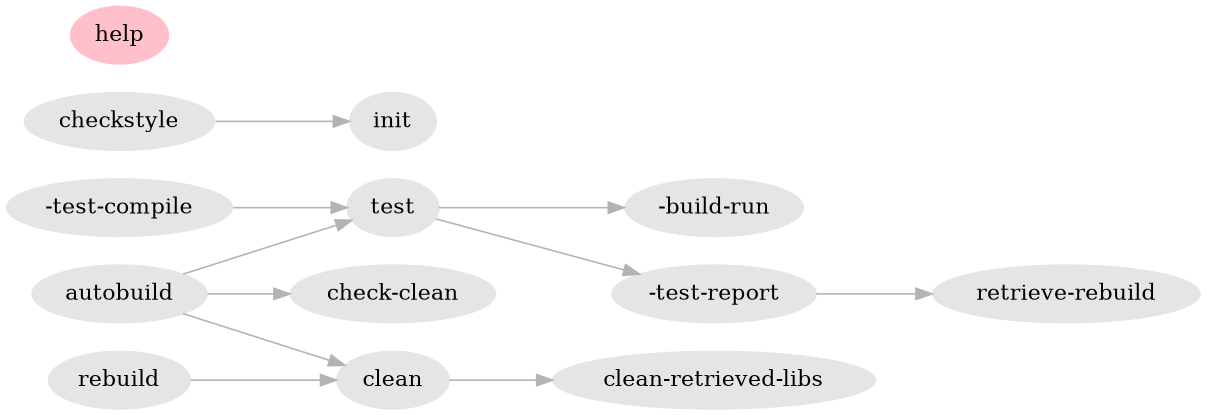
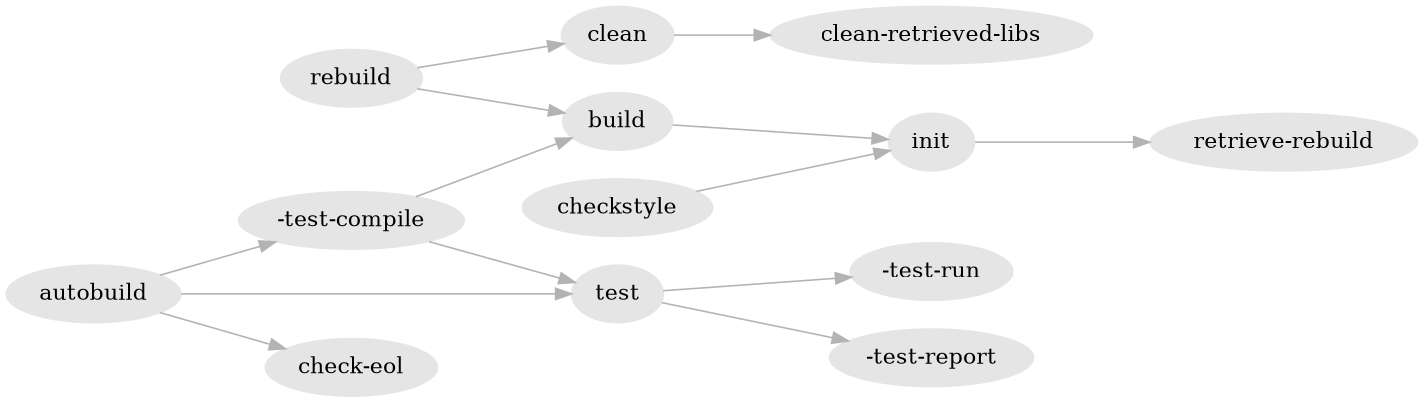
(120, 35) -> none
none -> (618, 121)
(714, 208) -> (932, 272)
(393, 294) -> (351, 367)
(866, 294) -> (1054, 142)
(256, 337) -> (210, 261)
